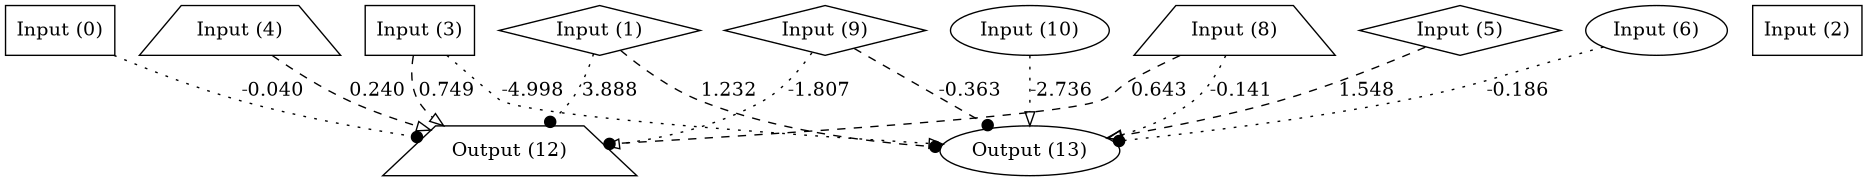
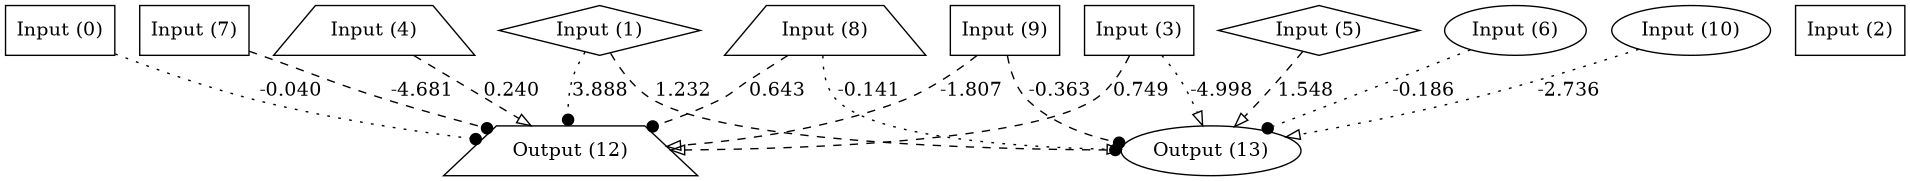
none -> (194, 30)
(825, 30) -> (1005, 30)
(721, 120) -> (836, 121)
